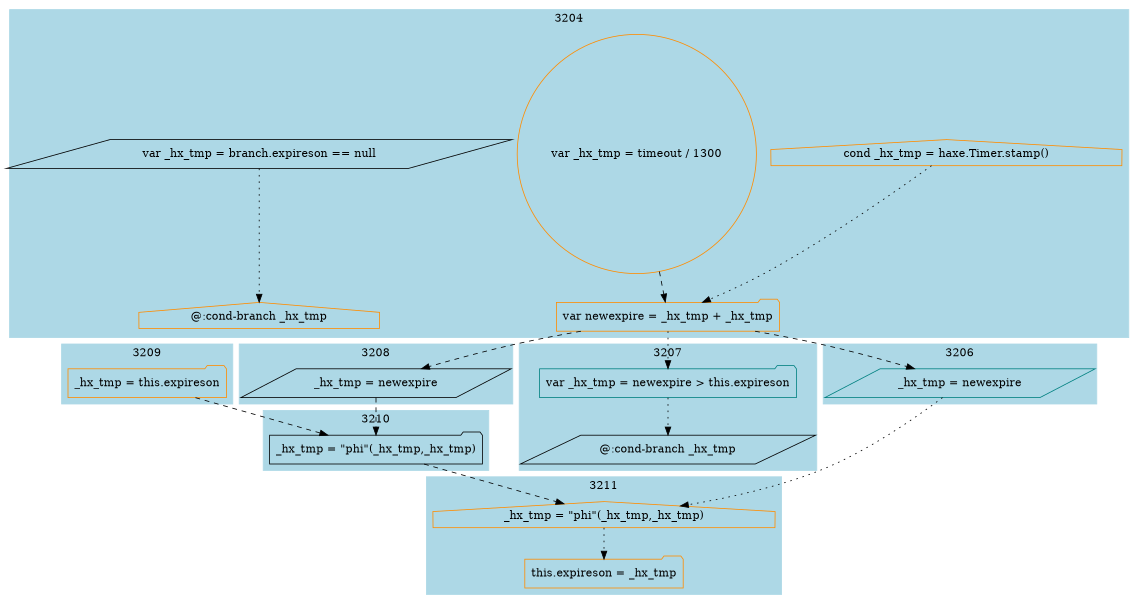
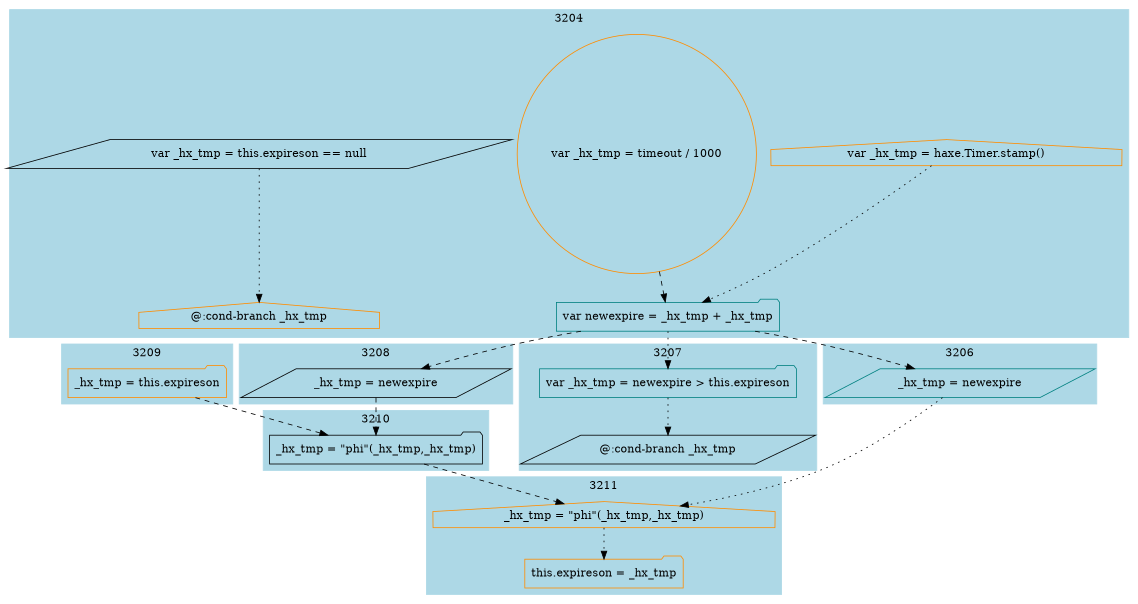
(259, 154) -> (259, 154)
(637, 154) -> (637, 154)
(946, 154) -> (946, 154)
(668, 317) -> (668, 317)
